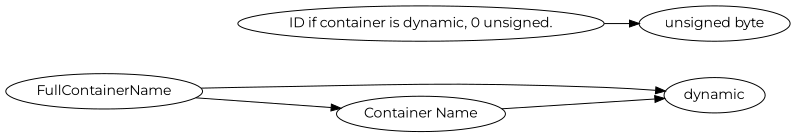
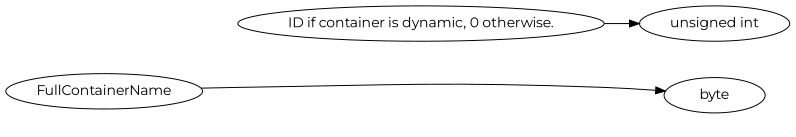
(421, 24) -> (421, 24)
(715, 24) -> (715, 24)
(715, 95) -> (715, 95)
(421, 114) -> none
